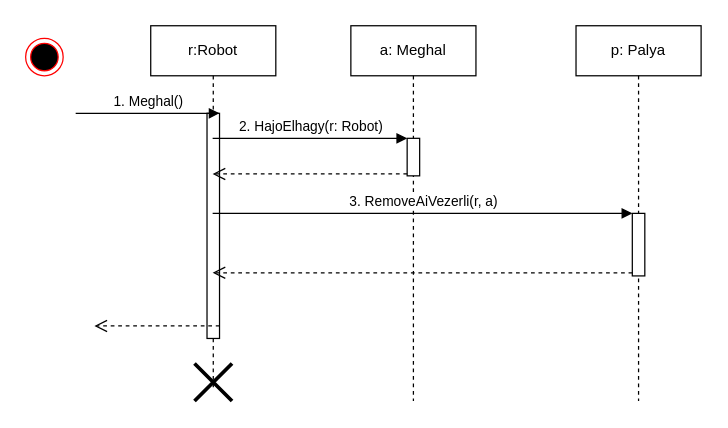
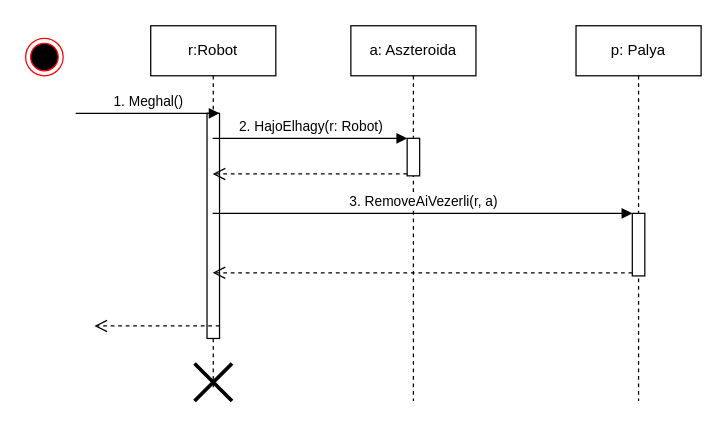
(413, 51) -> (413, 51)
